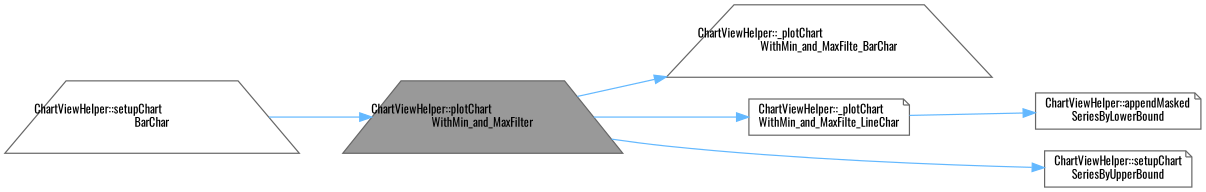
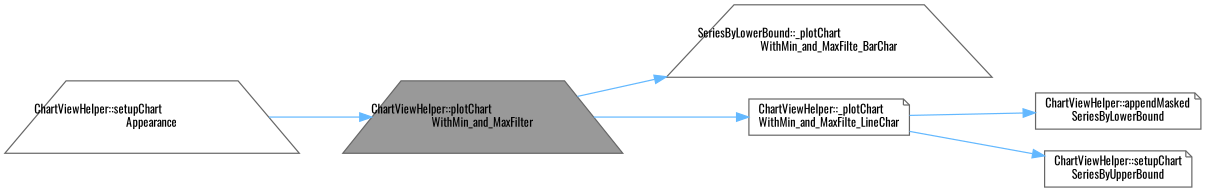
(829, 41) -> (829, 41)
(152, 117) -> (152, 117)
(821, 158) -> (971, 143)
